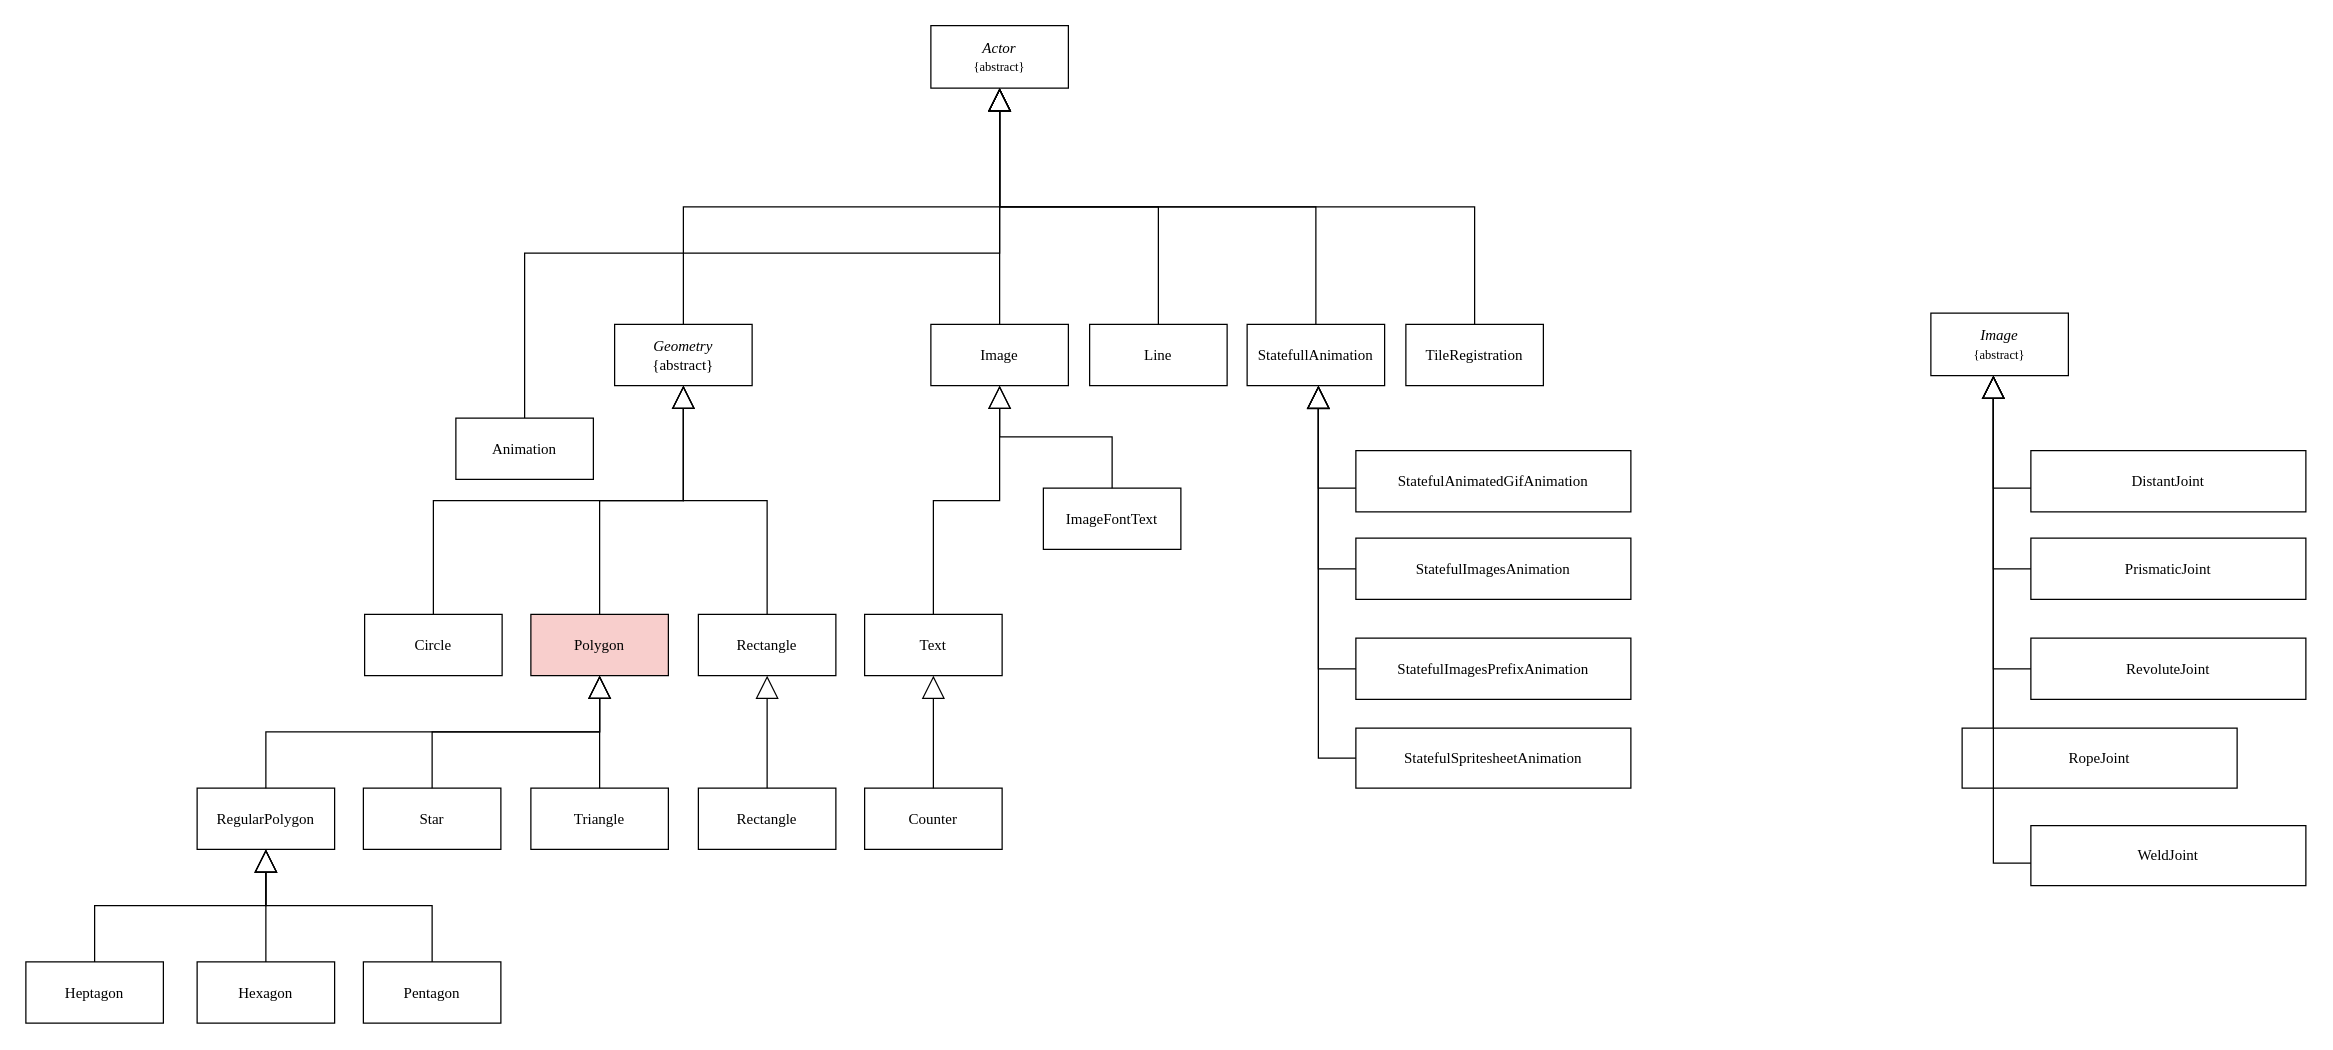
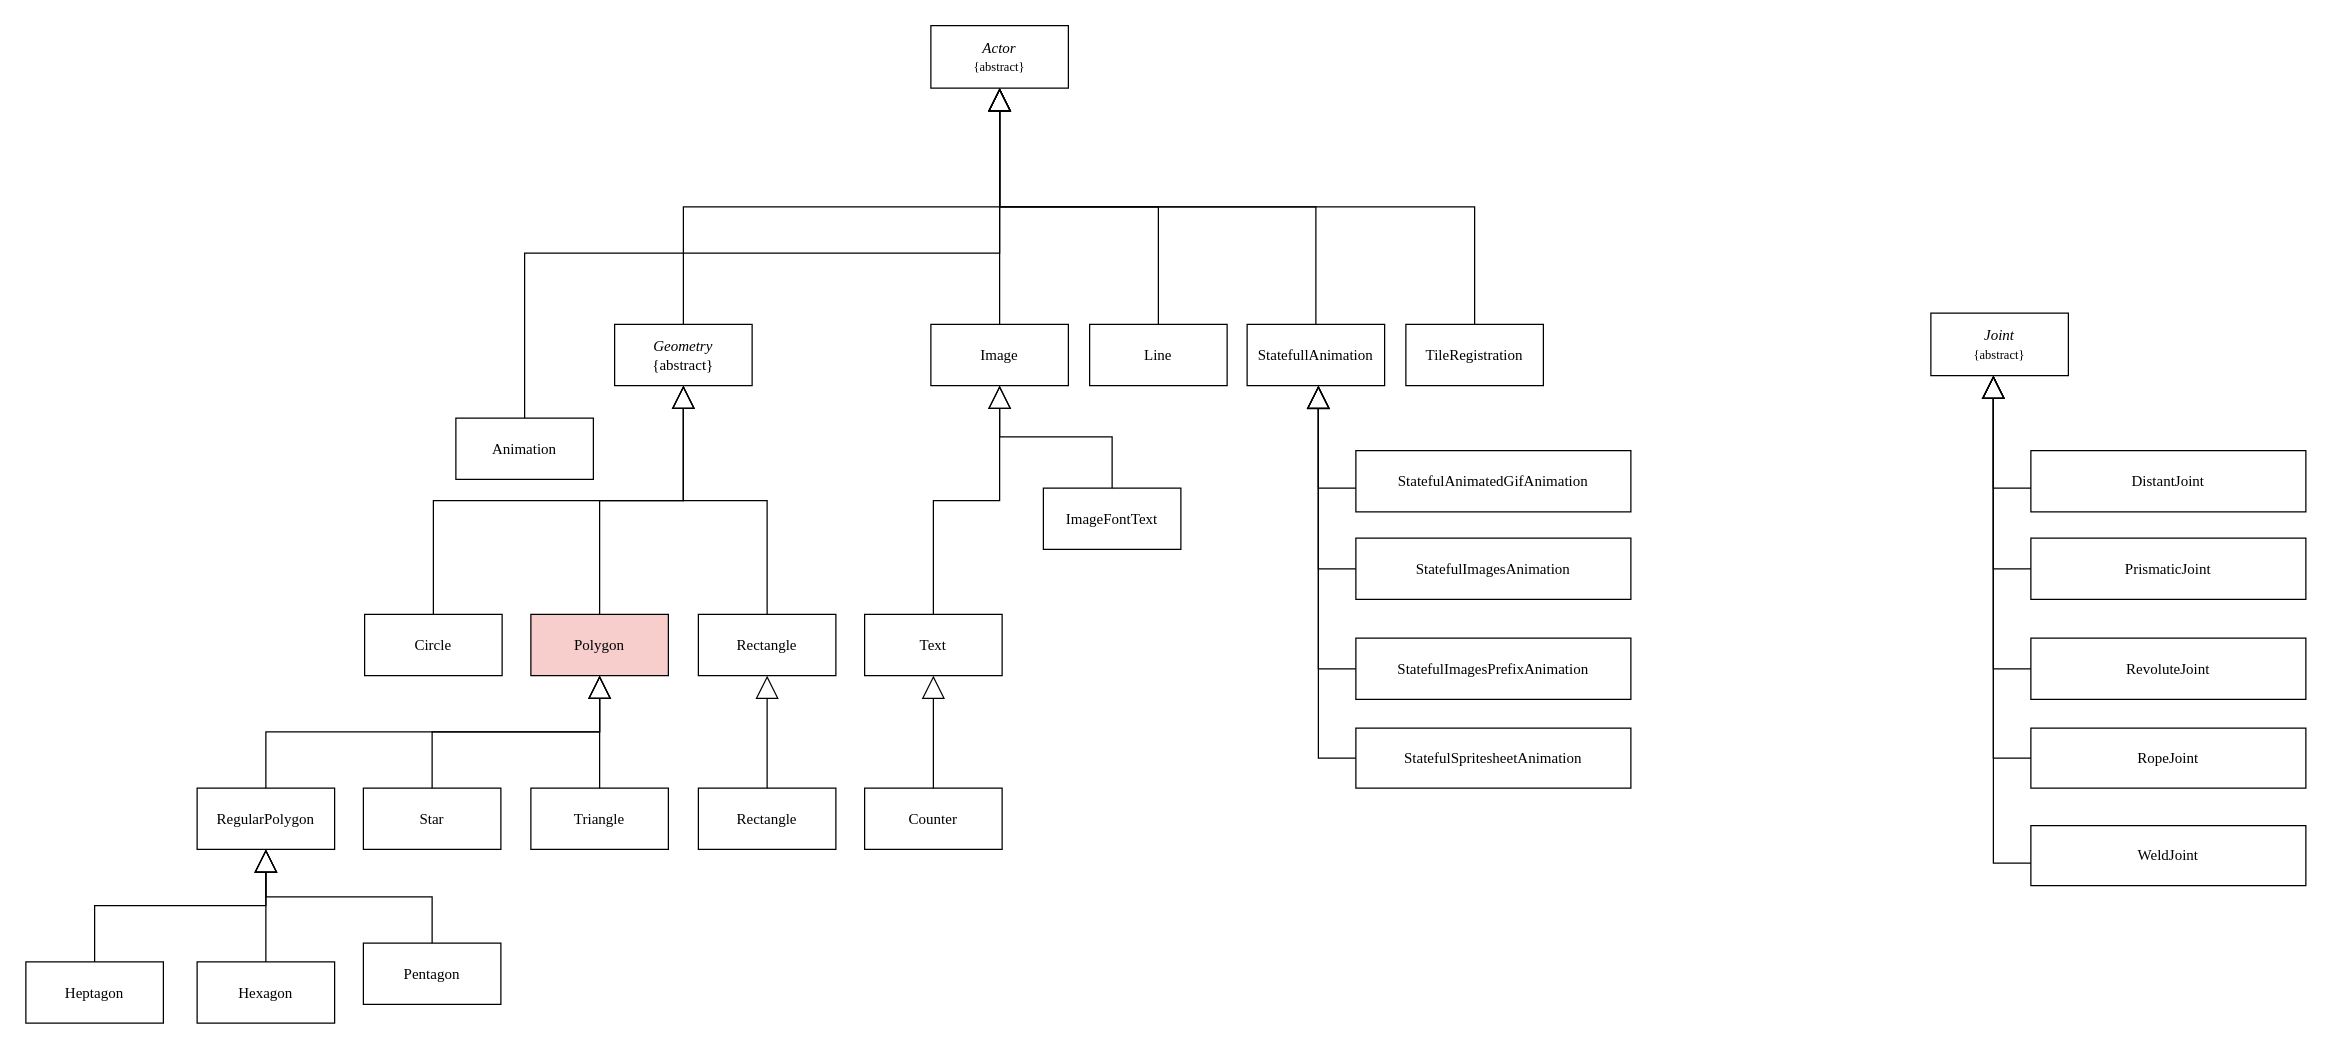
(1999, 344) -> (1999, 344)
(2099, 758) -> (2168, 758)
(432, 993) -> (432, 974)
